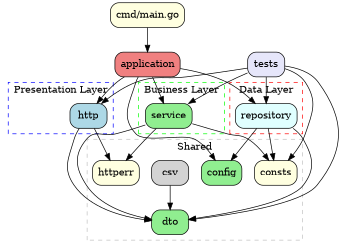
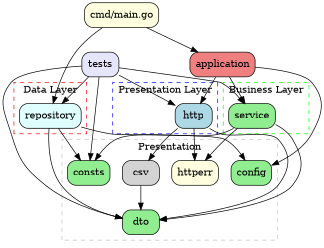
(216, 78) -> (72, 57)
none -> (161, 144)
(195, 147) -> (170, 147)
(276, 173) -> (89, 173)
